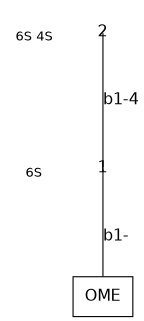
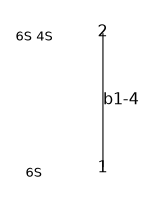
(103, 297) -> none
